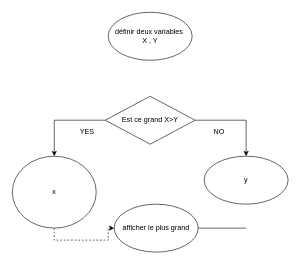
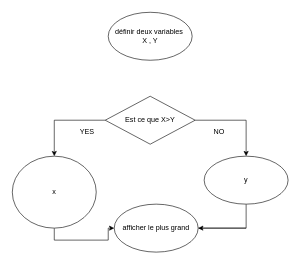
(150, 120) -> (150, 120)
none -> (246, 215)
(82, 240) -> (82, 240)
